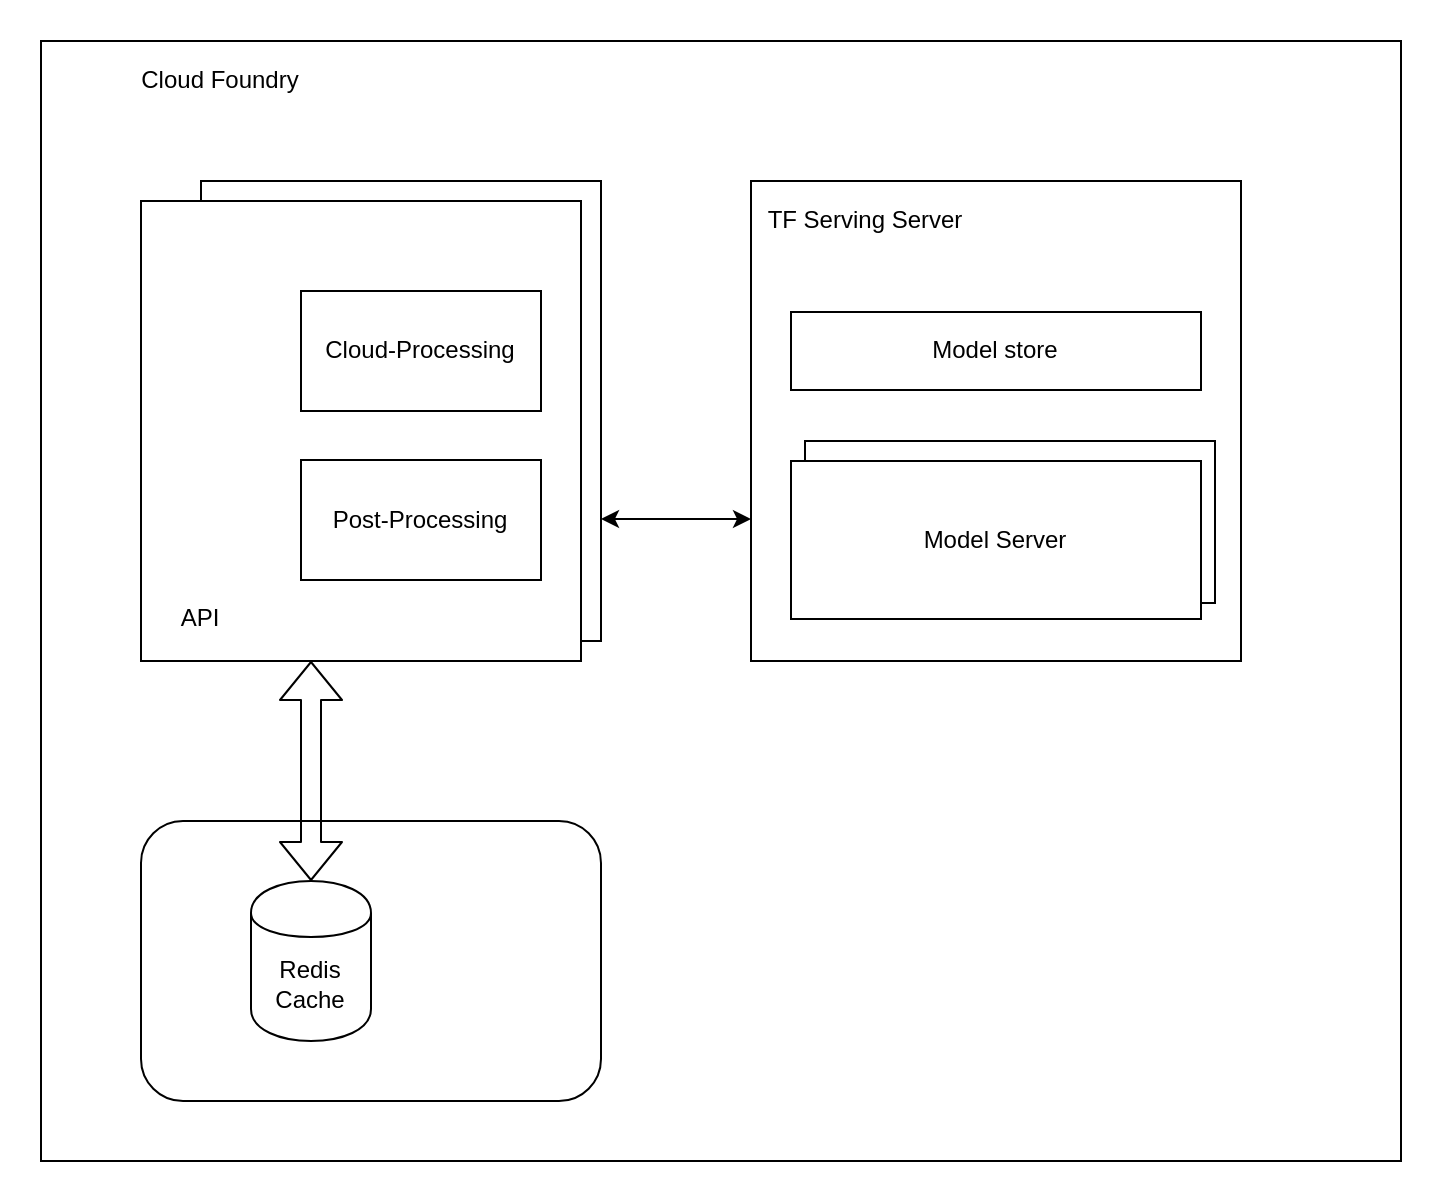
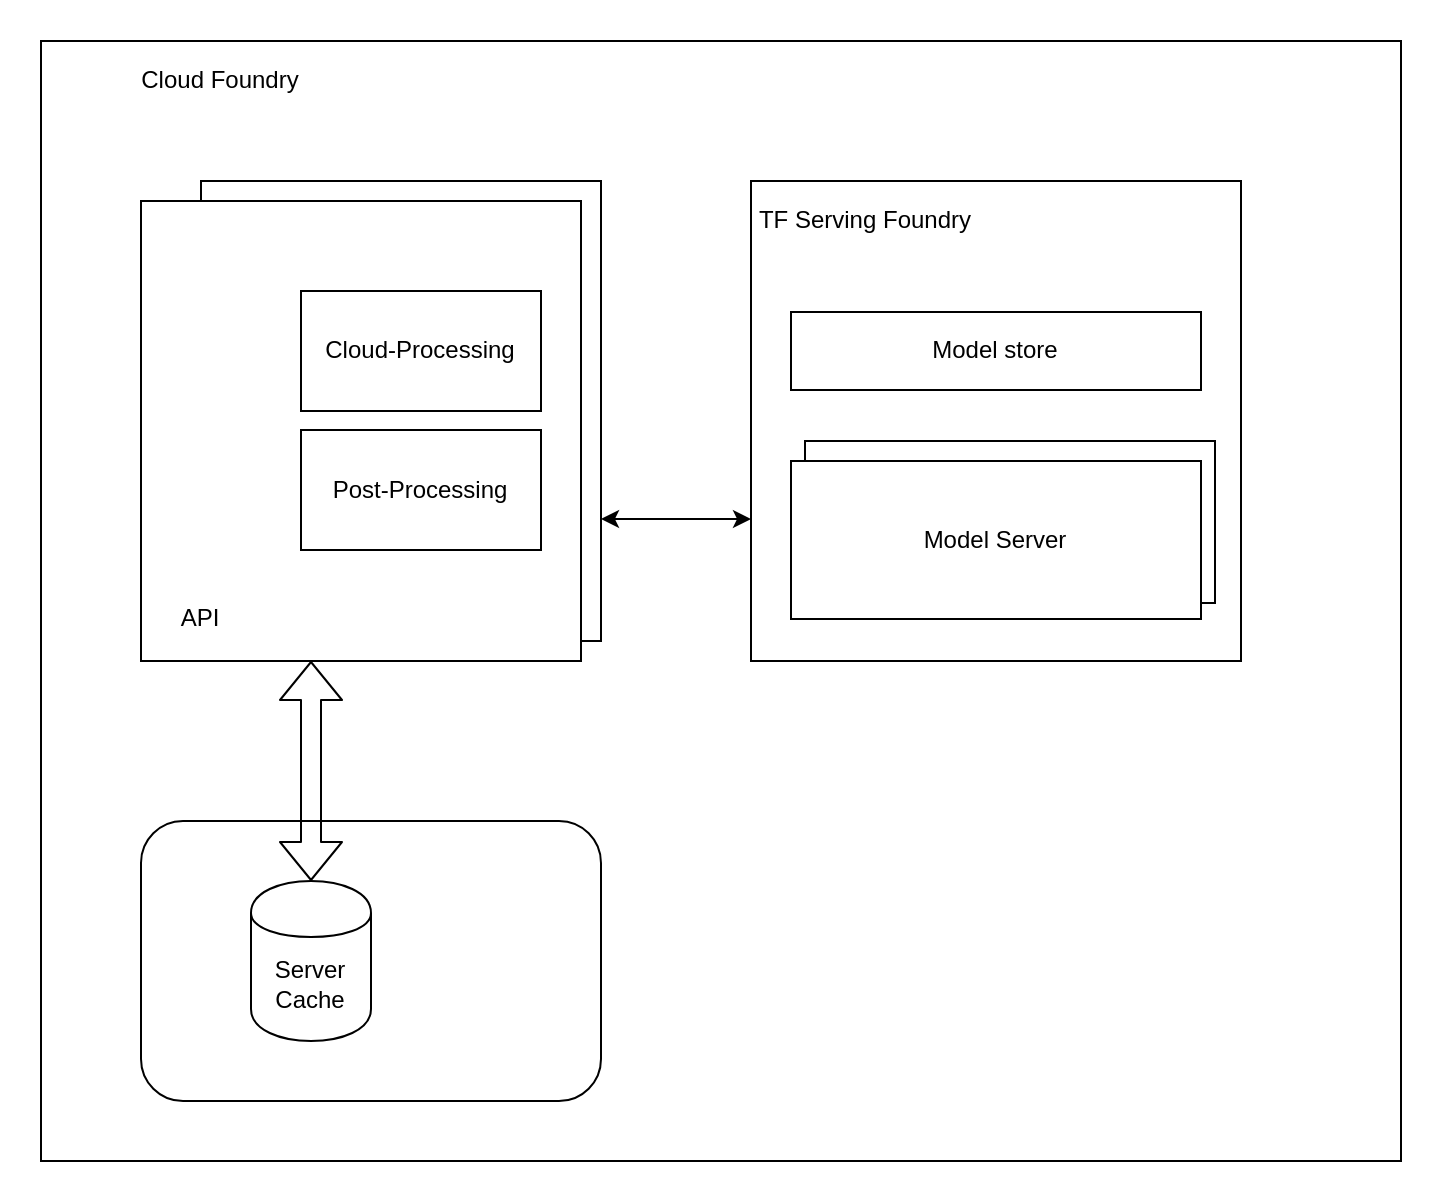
(866, 221) -> (866, 221)
(421, 520) -> (421, 490)
(311, 985) -> (311, 985)
